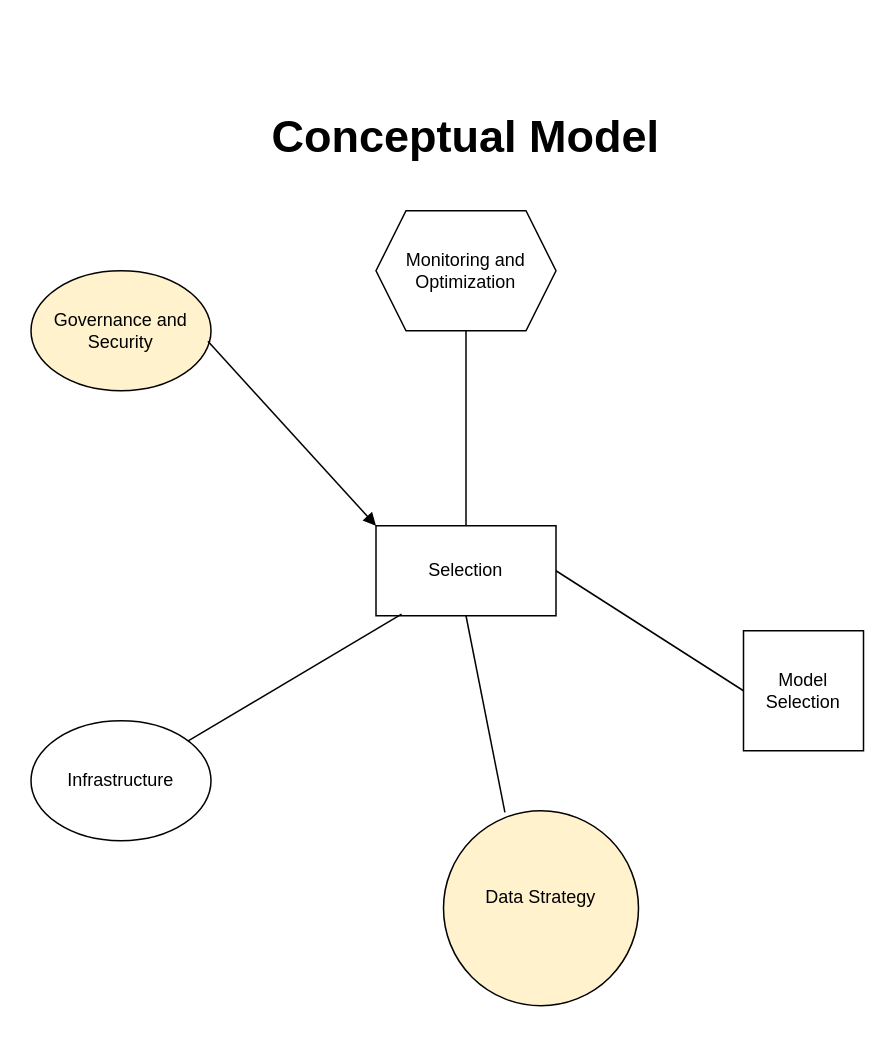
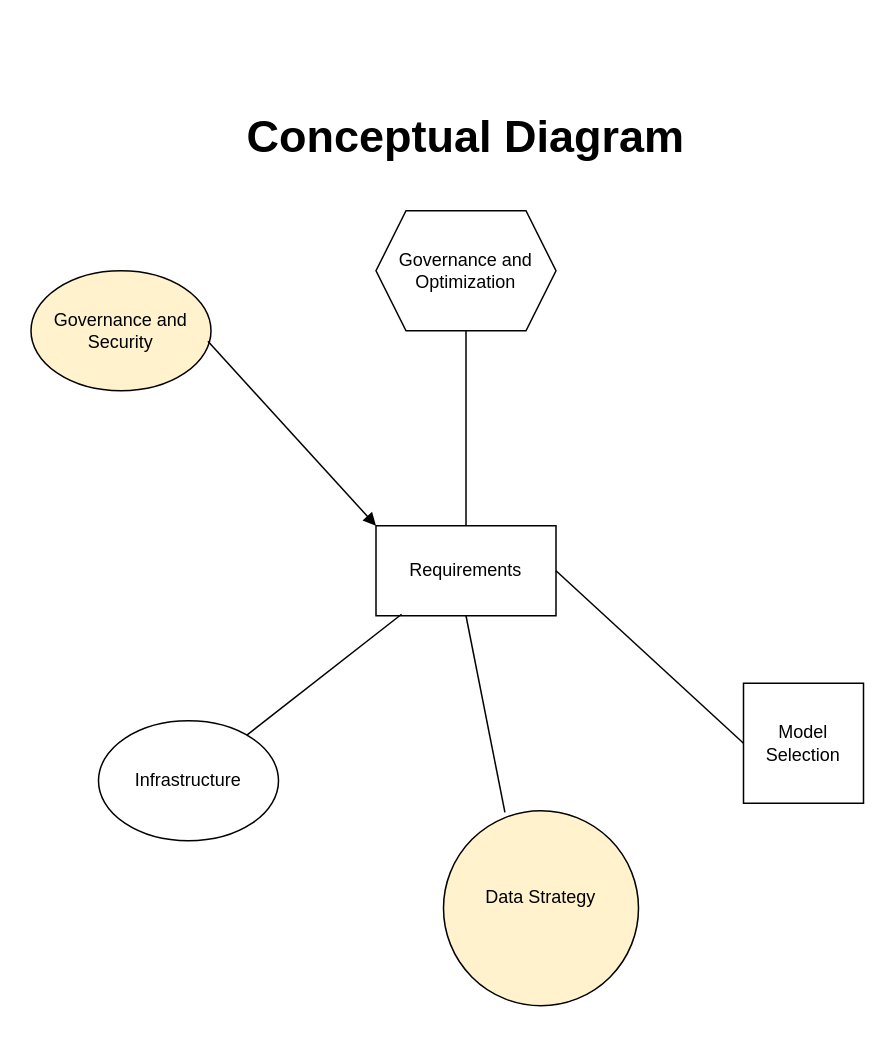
(466, 136) -> (466, 136)
(466, 271) -> (466, 271)
(466, 571) -> (466, 571)
(803, 691) -> (803, 743)
(121, 781) -> (188, 781)
